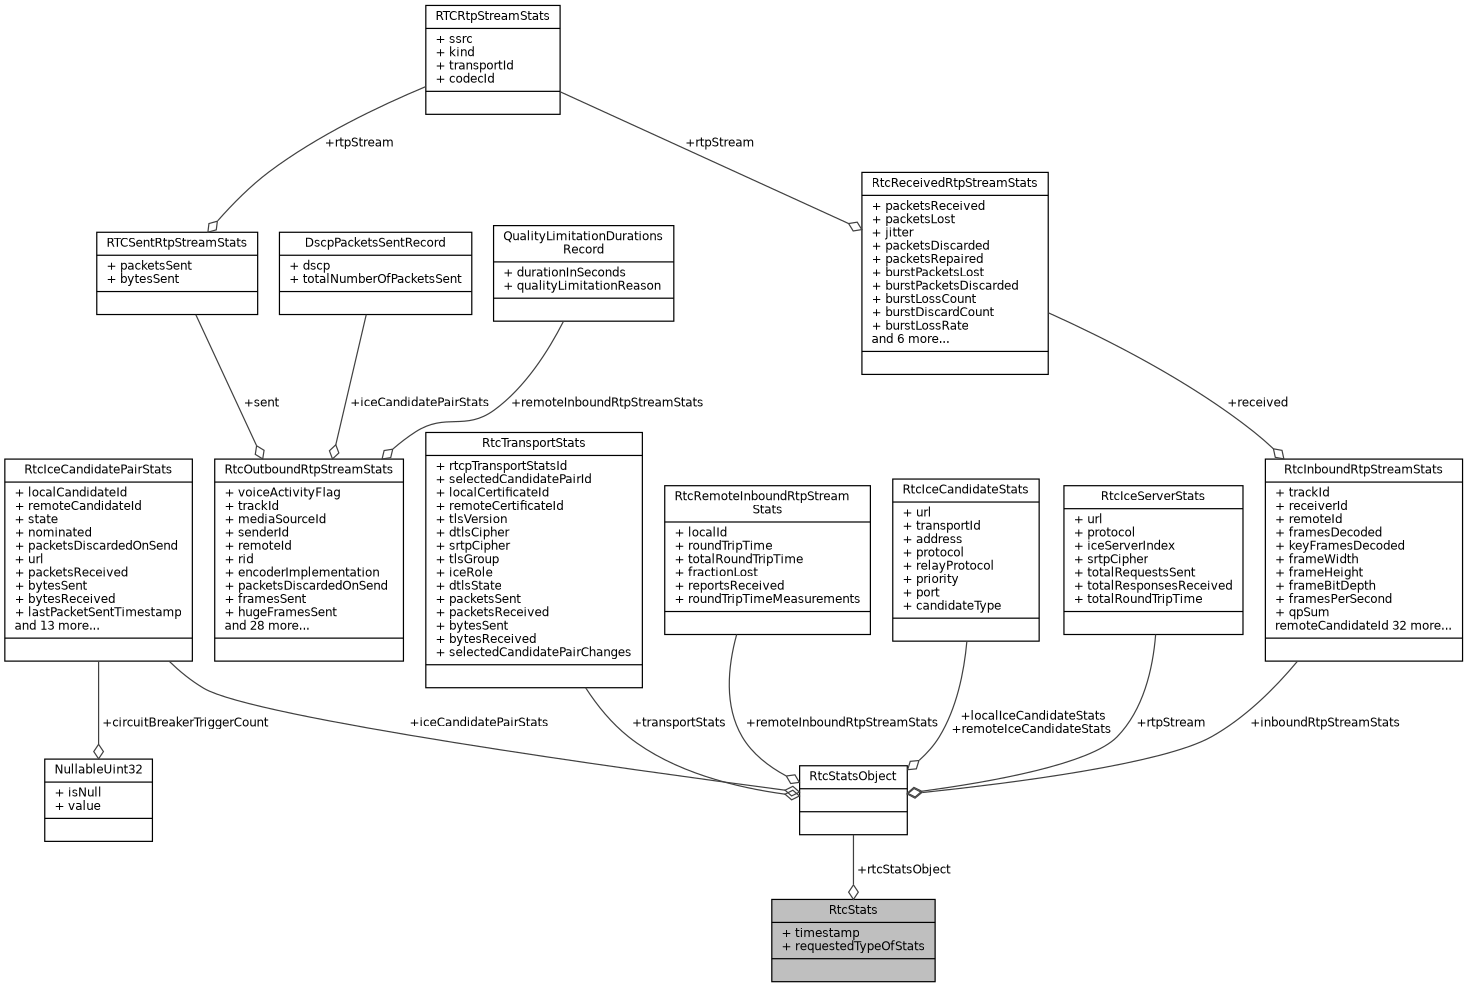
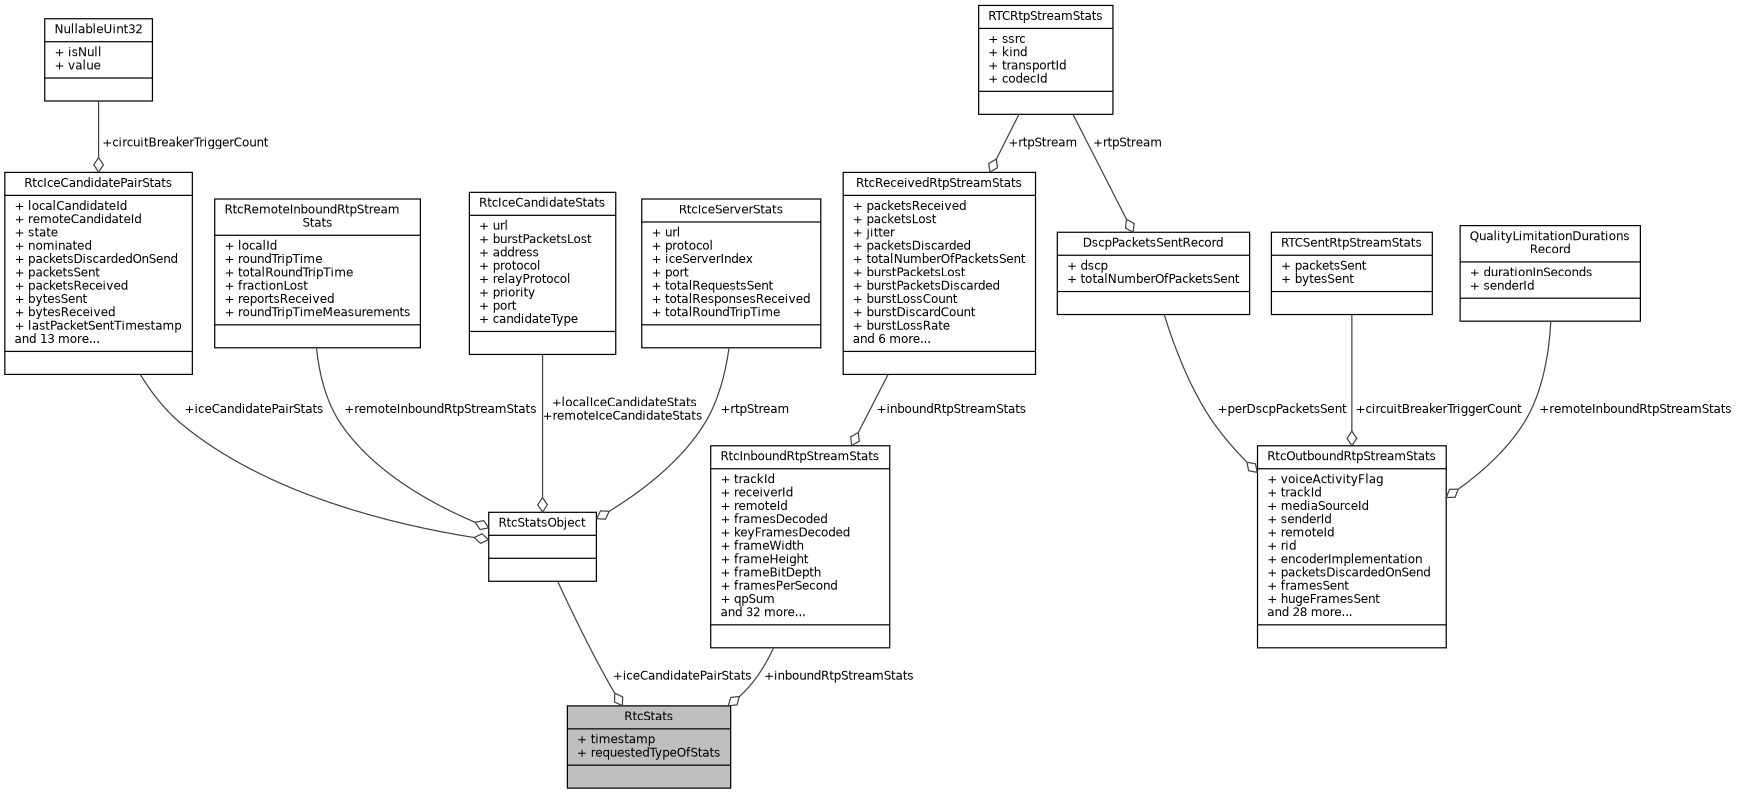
(314, 142) -> (1100, 167)
(928, 259) -> (939, 259)
(582, 286) -> (1502, 286)
(260, 403) -> (1437, 410)
(418, 403) -> (1280, 410)
(1256, 403) -> (950, 410)
(942, 526) -> (536, 240)
(30, 559) -> (57, 273)
(1111, 559) -> (670, 273)
(534, 560) -> none
(1364, 626) -> (763, 613)
(99, 703) -> (99, 129)
(1125, 763) -> (759, 674)
(902, 870) -> (680, 677)
